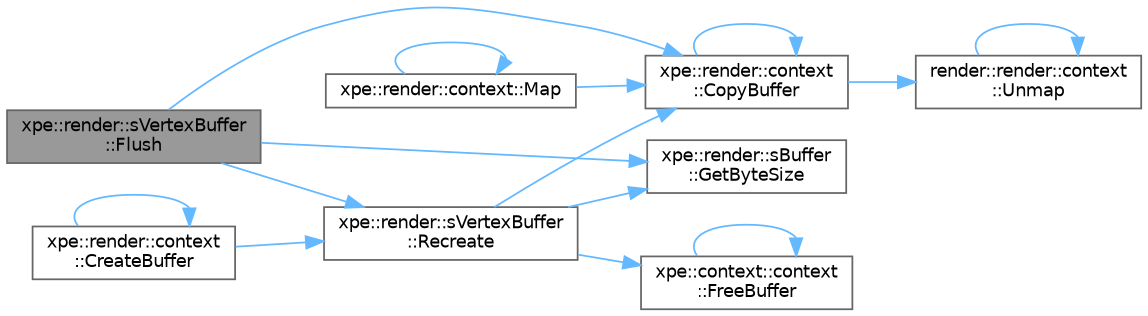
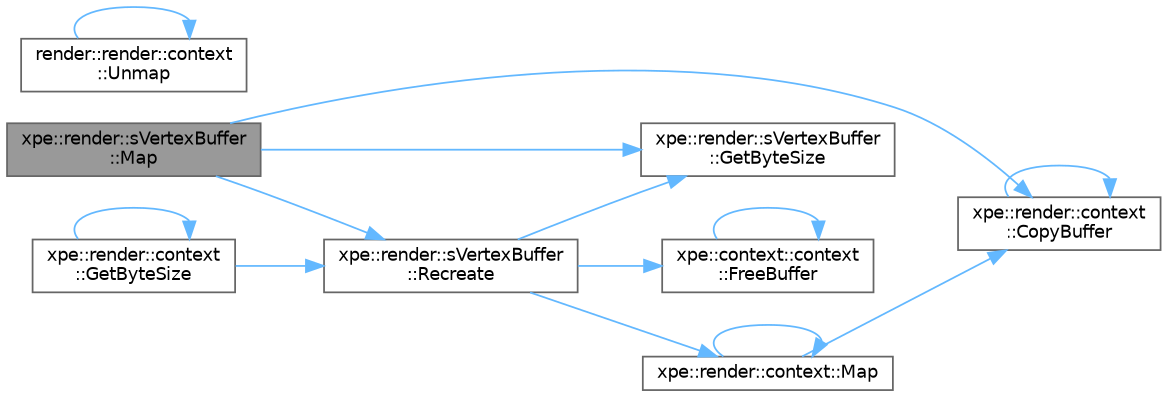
(873, 82) -> none
(134, 137) -> (134, 150)
(747, 167) -> (768, 150)
(559, 168) -> (615, 322)
(134, 253) -> (134, 266)
